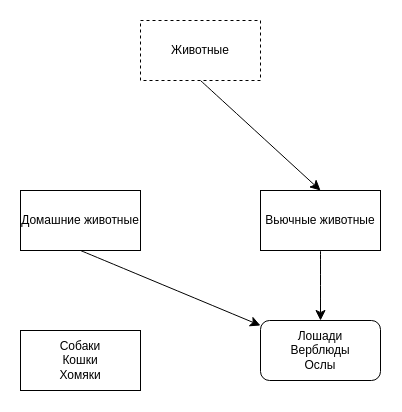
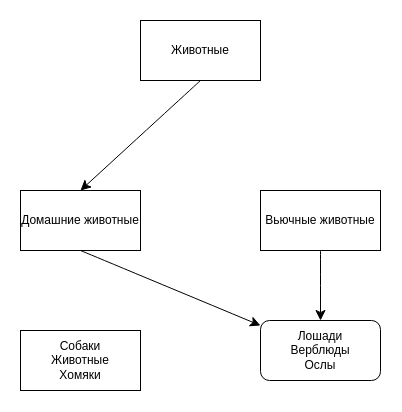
(201, 51) -> (201, 51)
none -> (142, 134)
(259, 134) -> none
(81, 361) -> (81, 361)
